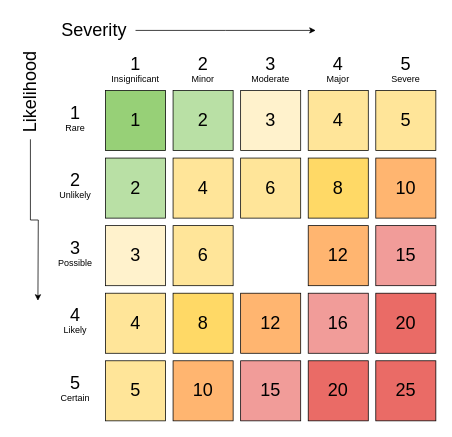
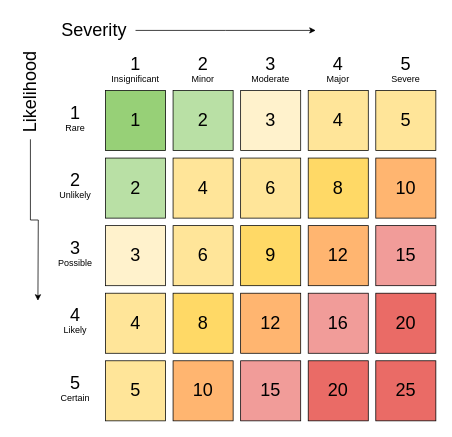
none -> (270, 255)
